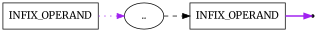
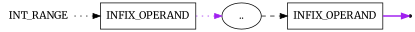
none -> (39, 16)
